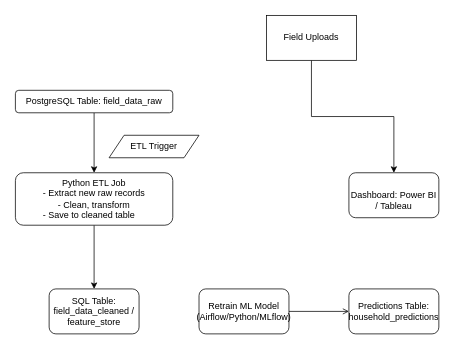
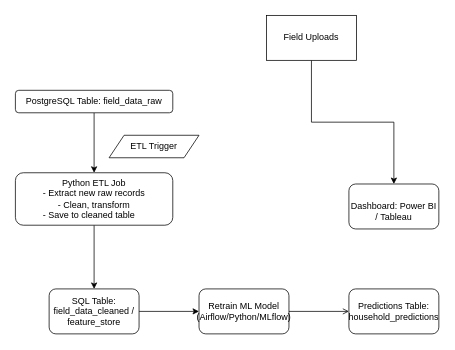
(394, 195) -> (394, 207)
none -> (166, 312)
